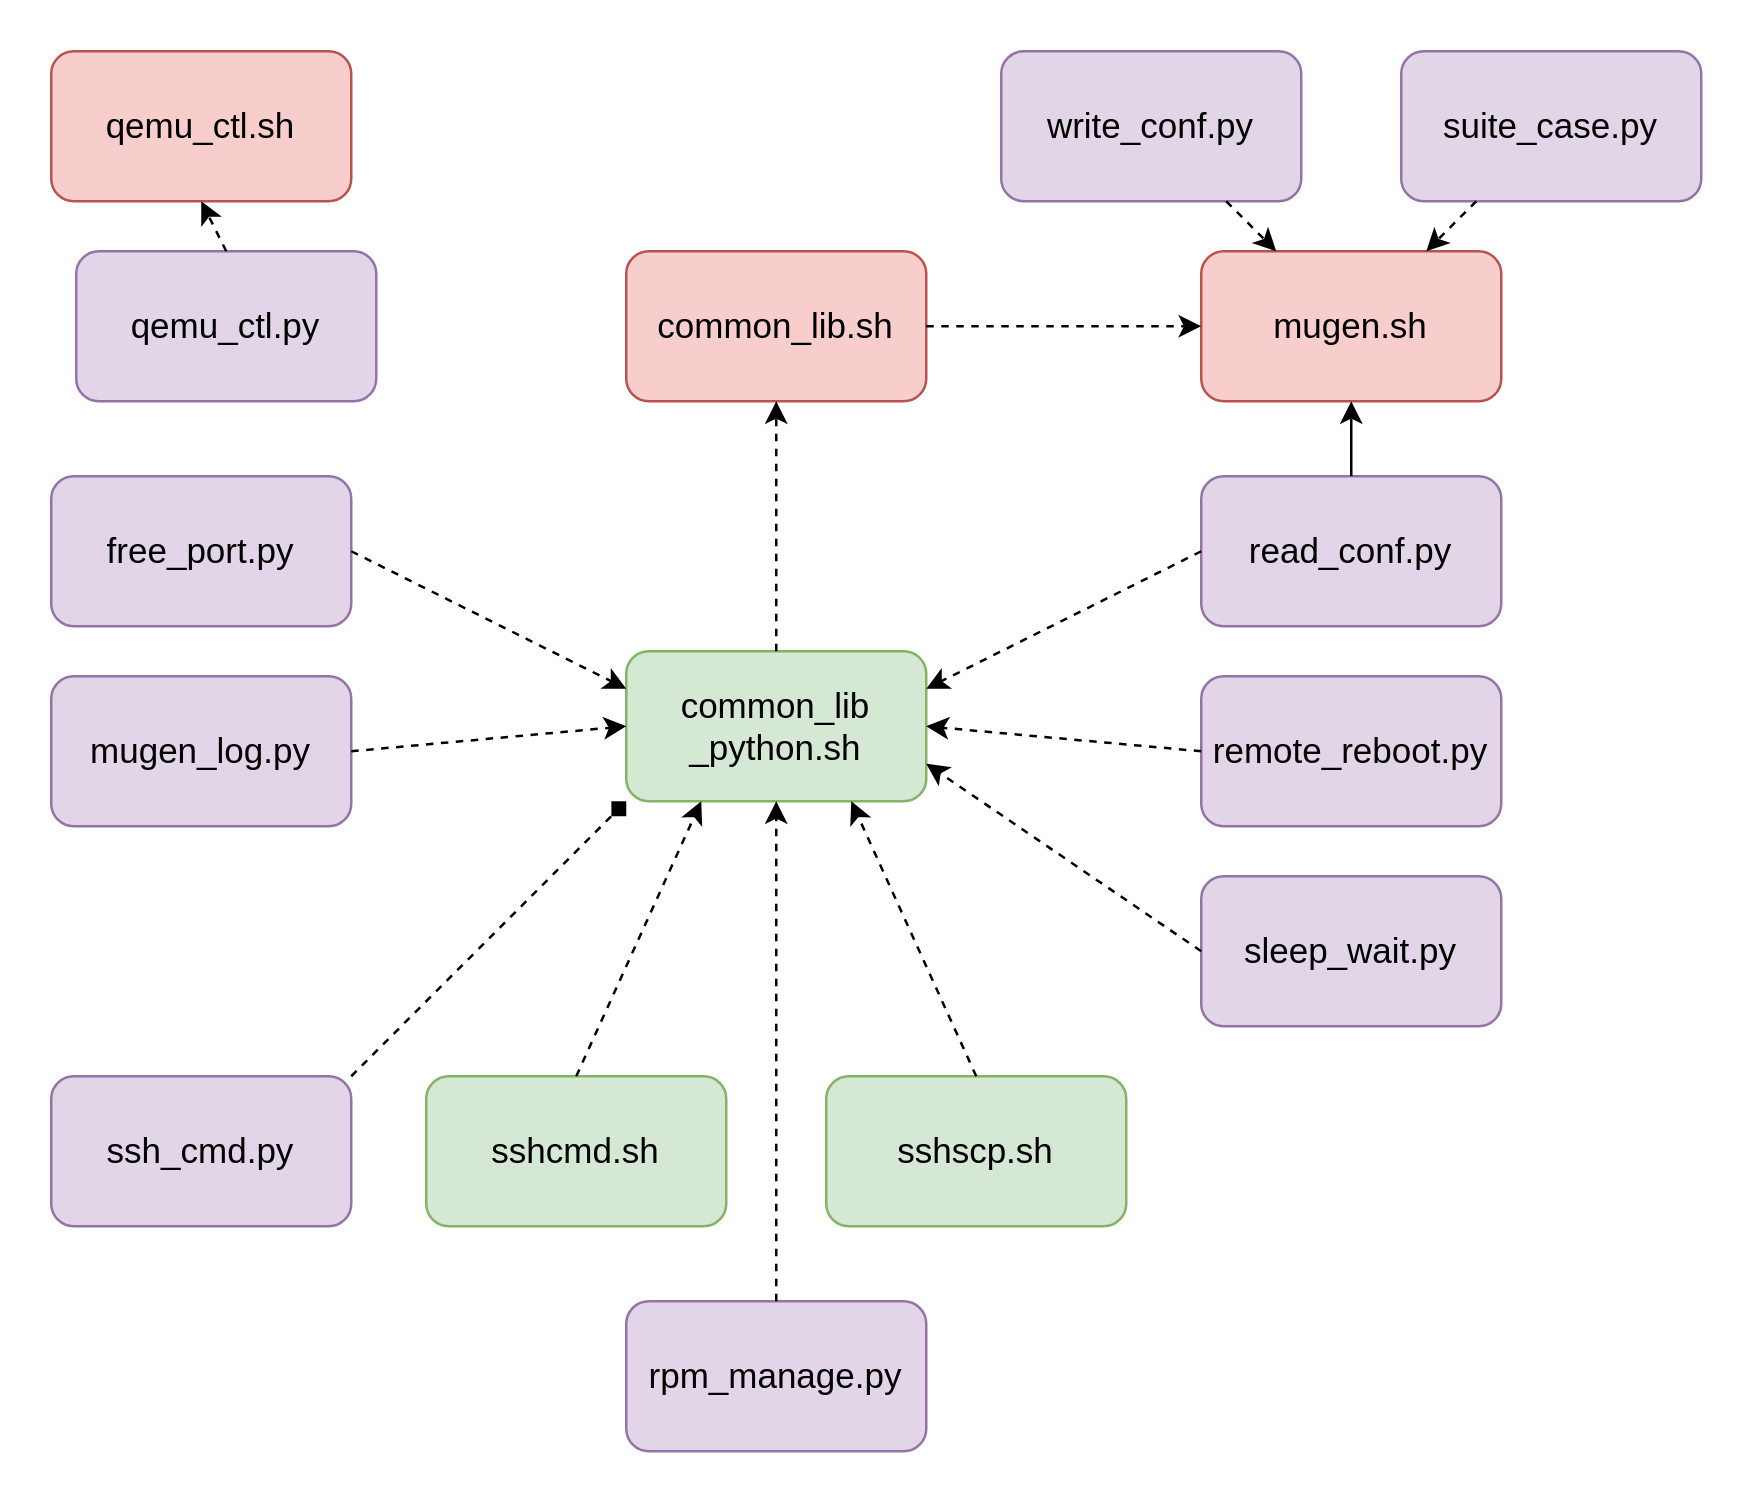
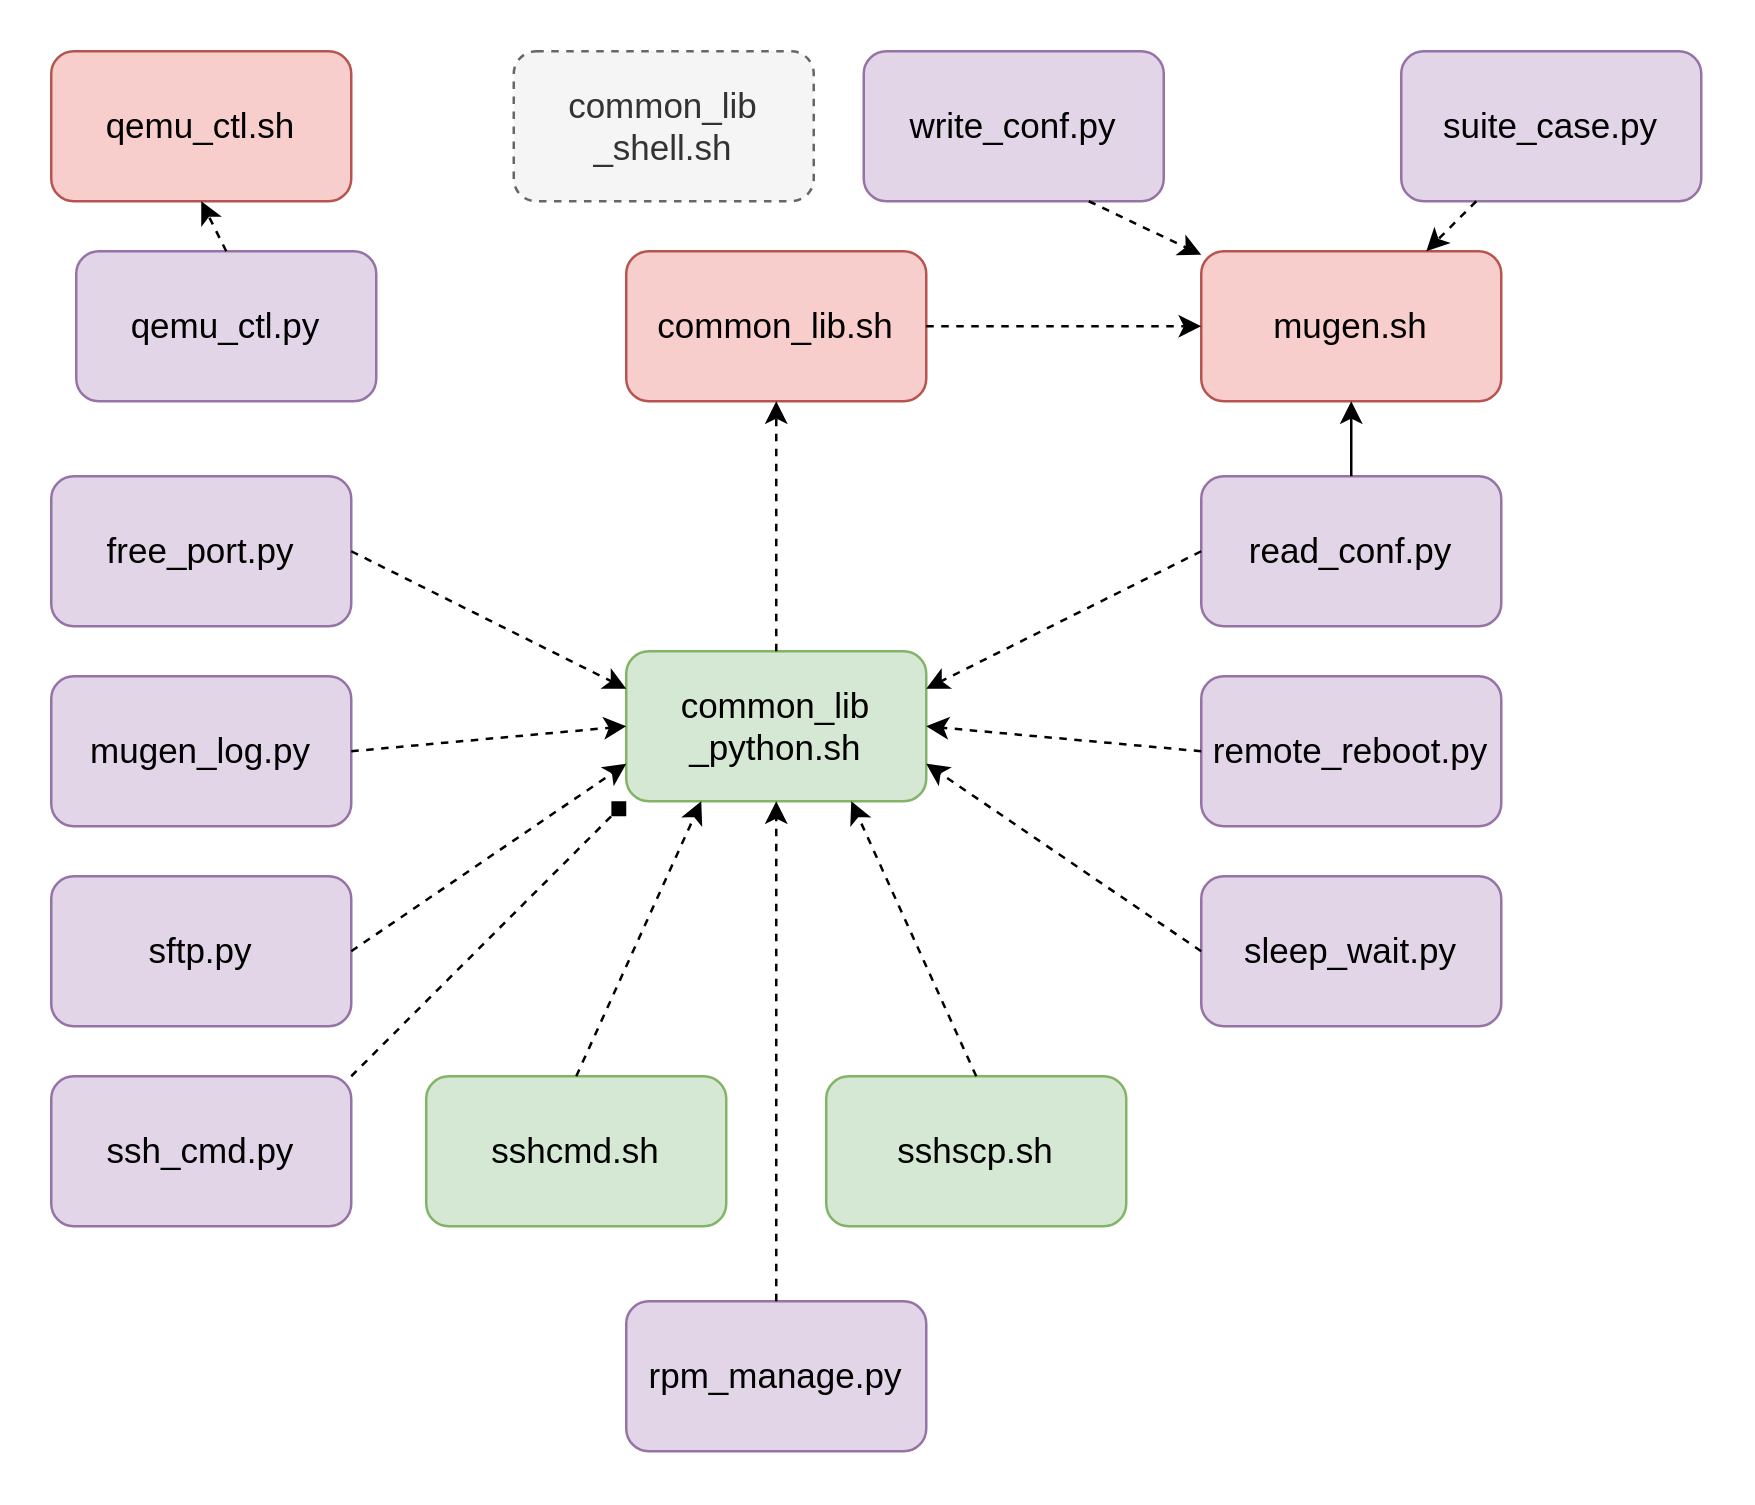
none -> (664, 126)
(1151, 126) -> (1014, 126)
none -> (482, 862)
none -> (201, 951)
